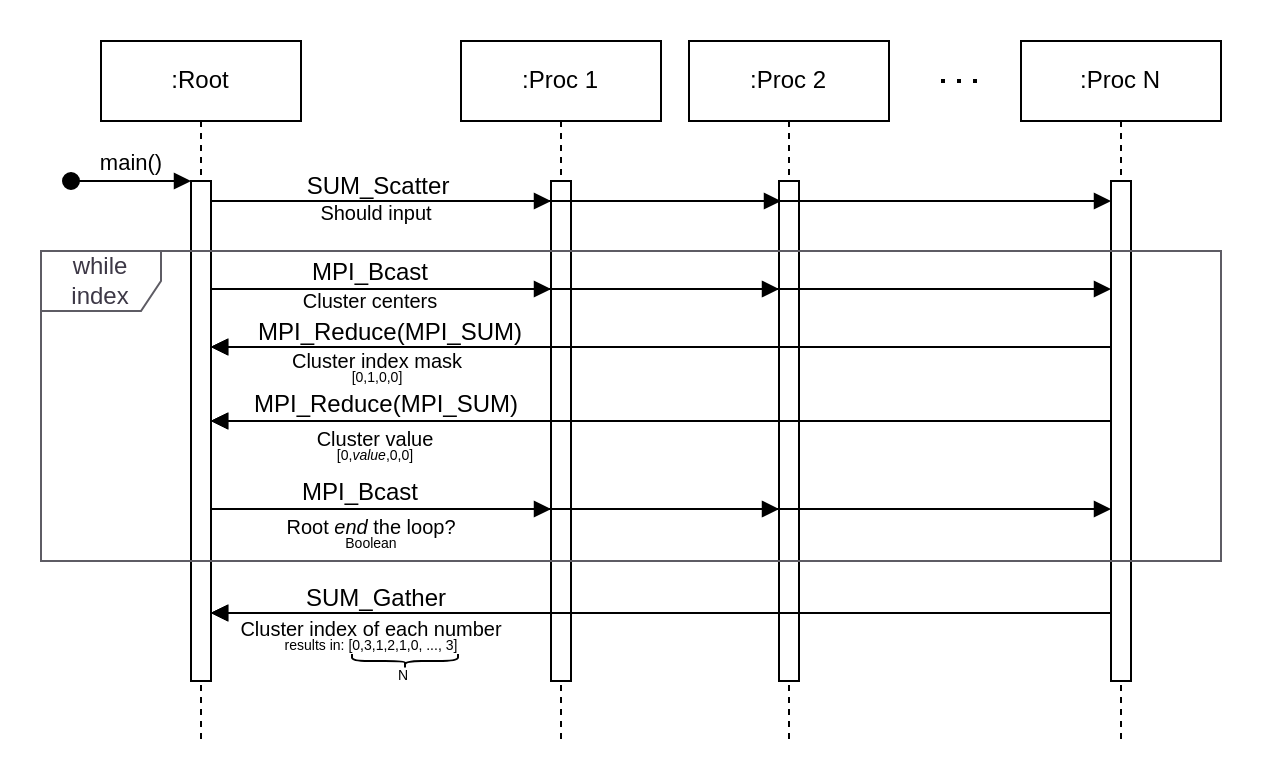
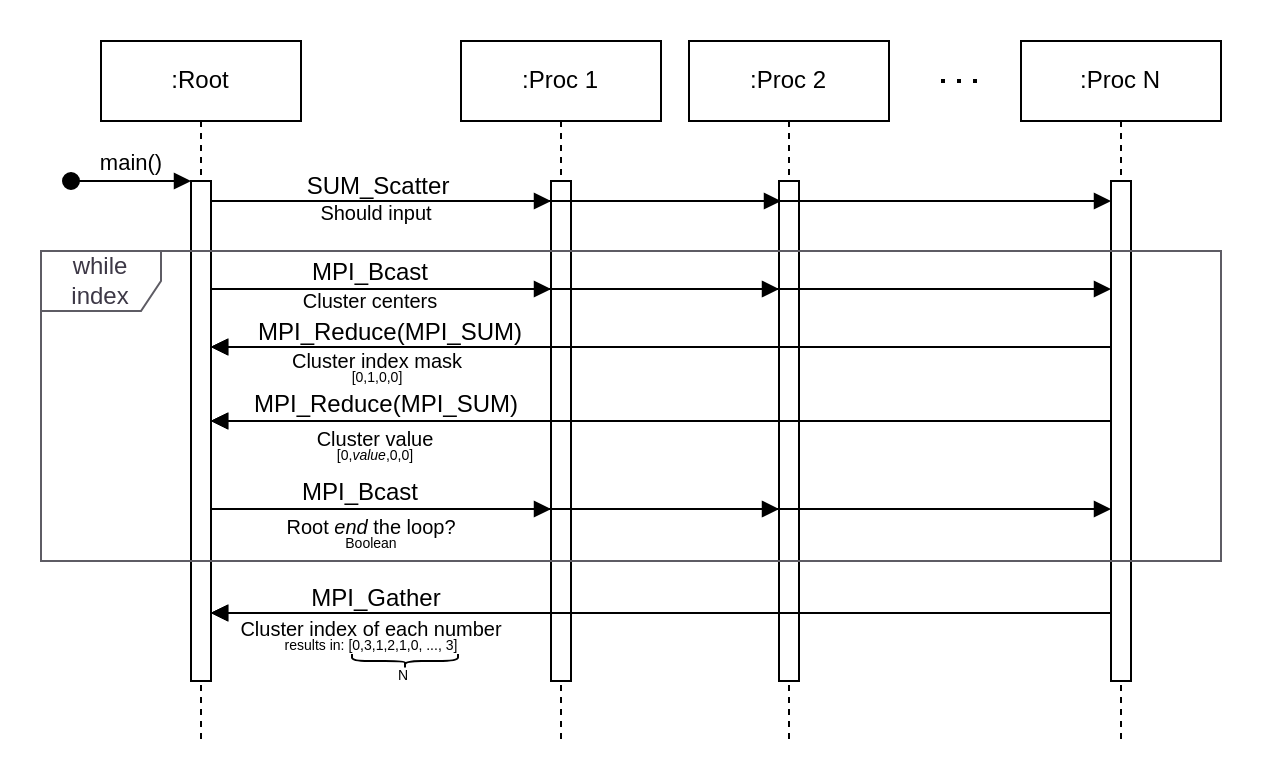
(377, 599) -> (377, 599)
